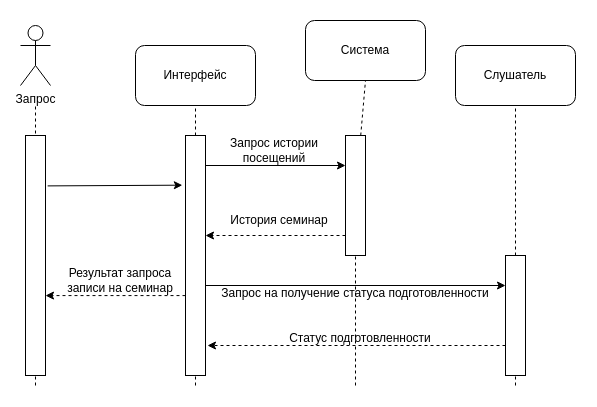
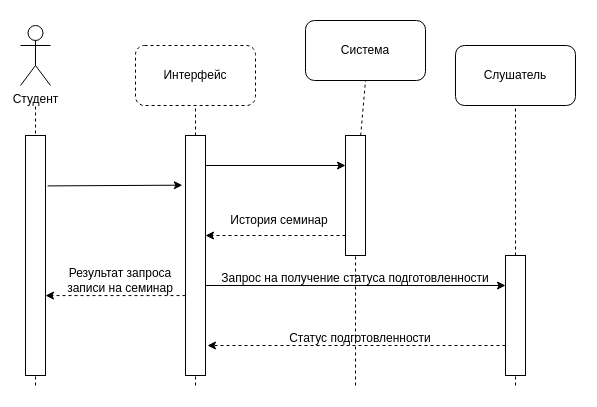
(196, 76) -> (196, 76)
(36, 100) -> (36, 100)
(274, 151) -> none
(356, 294) -> (356, 279)
